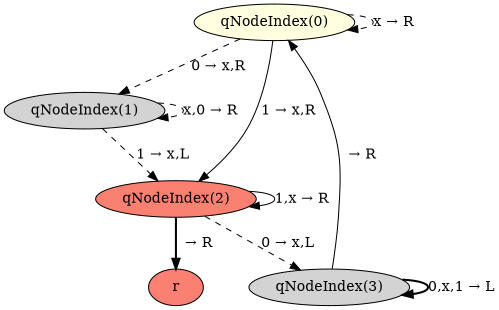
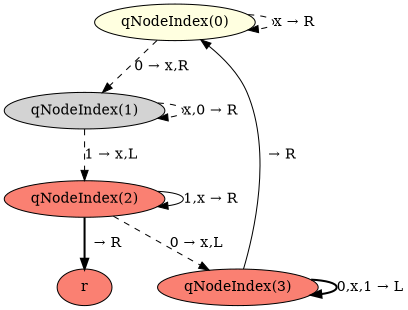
(254, 115) -> none
(329, 287) -> (238, 287)
